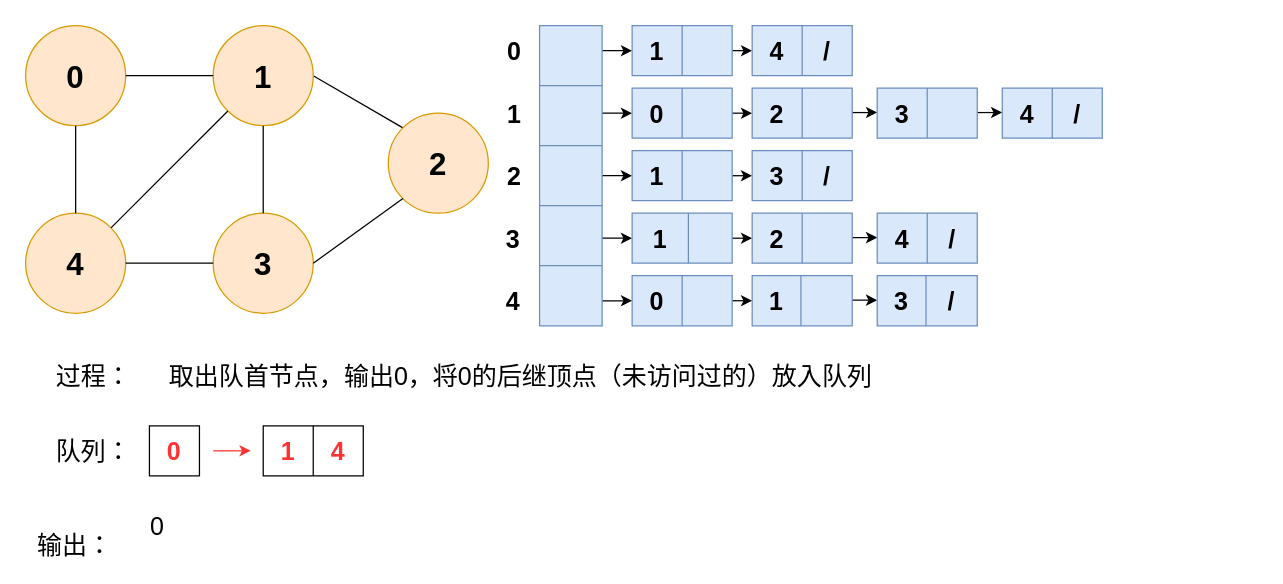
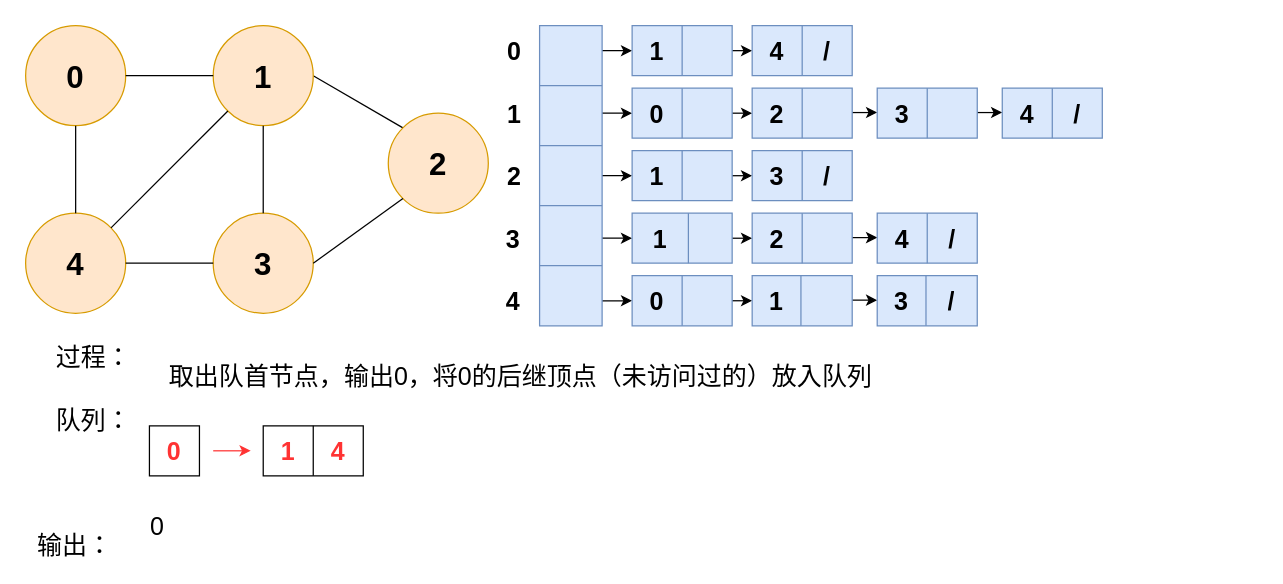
(94, 376) -> (94, 357)
(94, 451) -> (94, 419)
